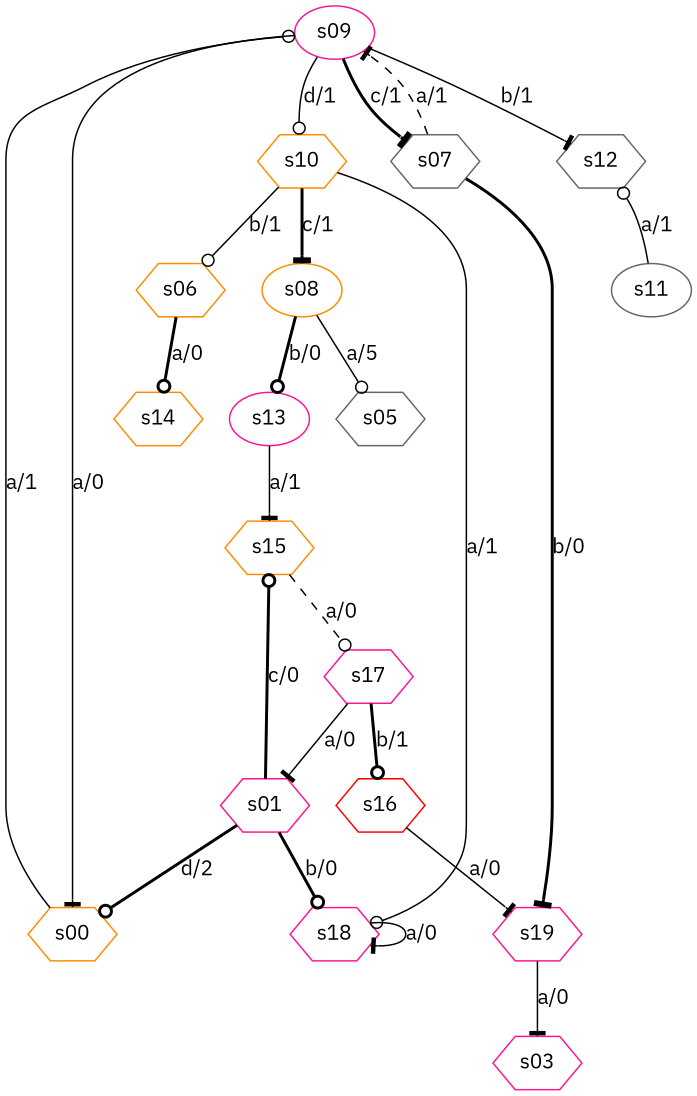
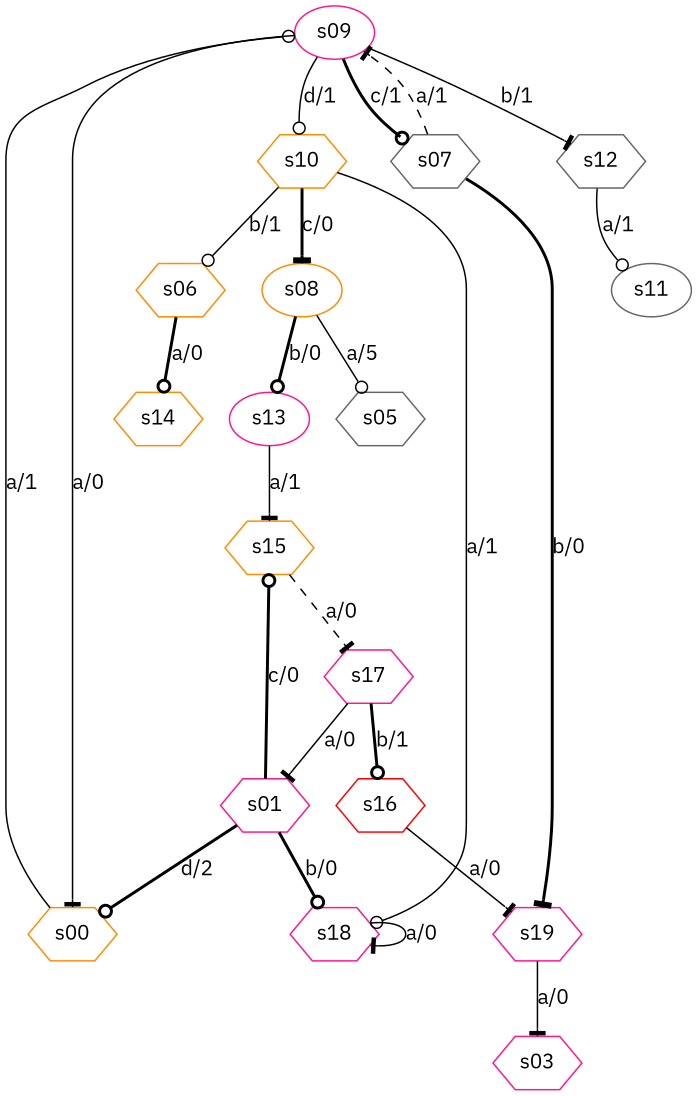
(366, 102) -> (366, 102)
(318, 226) -> (318, 226)
(641, 230) -> (599, 227)
(315, 607) -> (315, 607)
